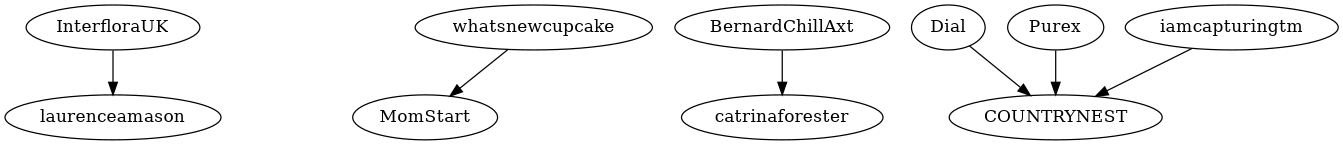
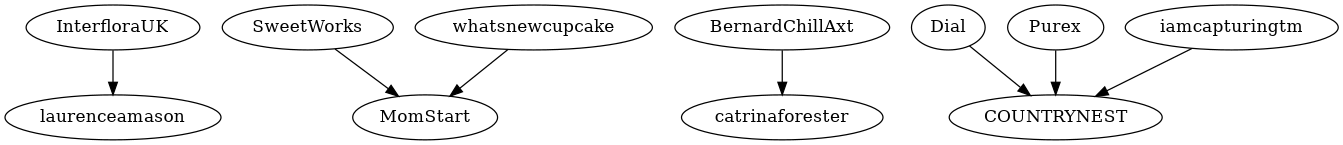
none -> (308, 27)
